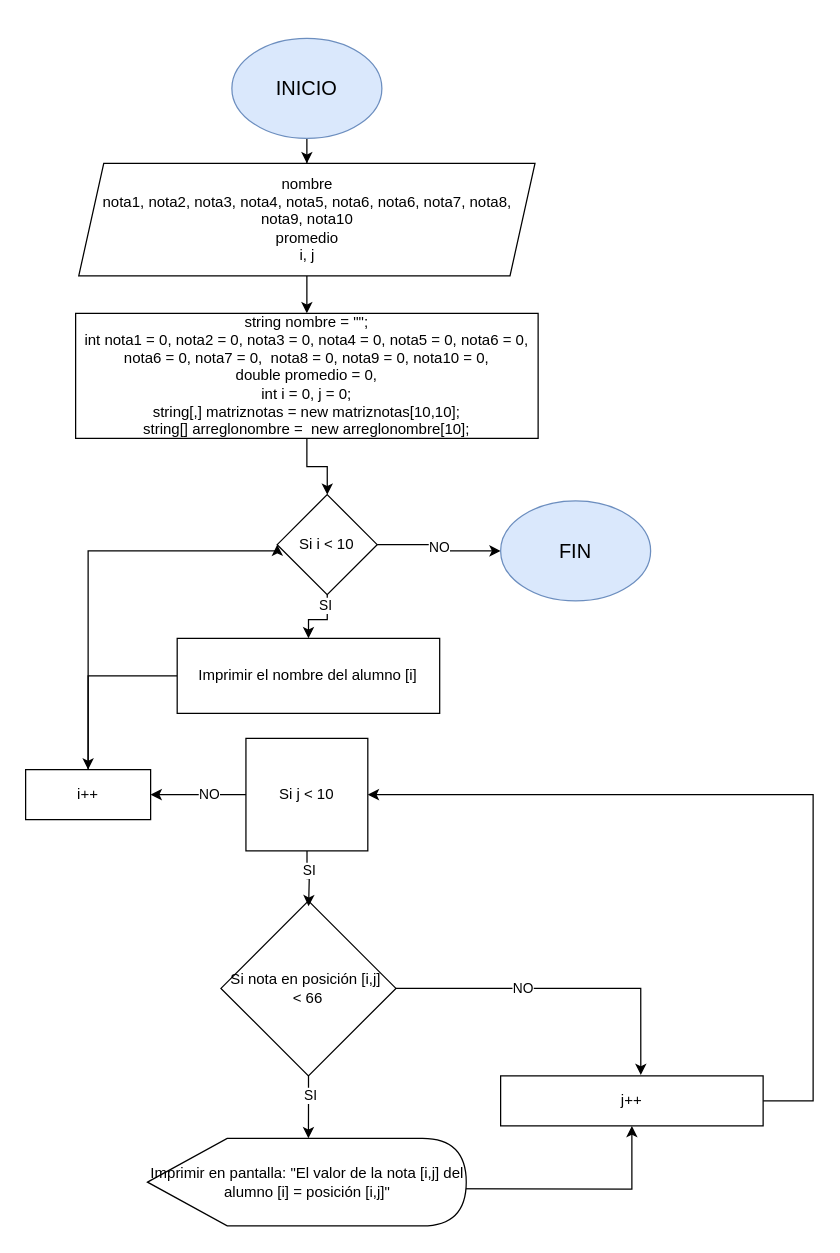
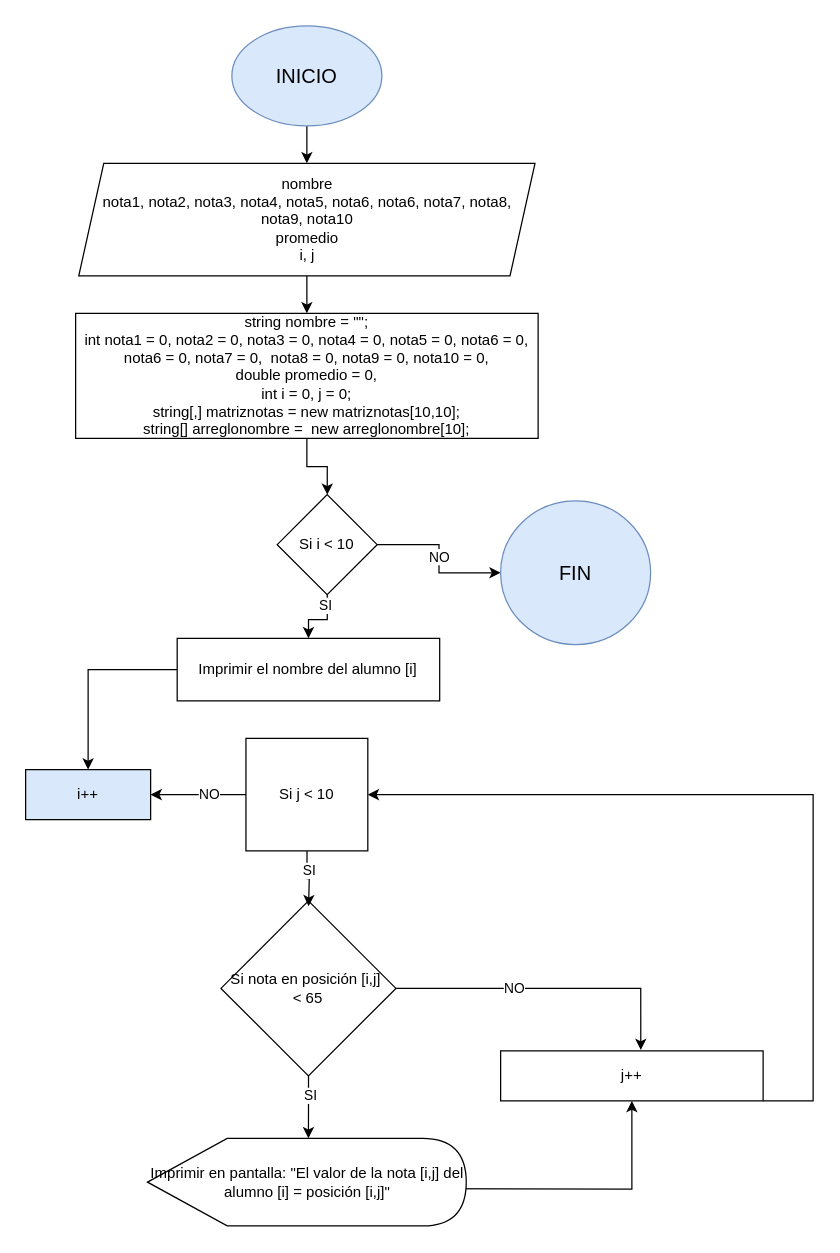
(307, 88) -> (307, 76)
(125, 551) -> none
(576, 551) -> (576, 573)
(308, 676) -> (308, 669)
(88, 794) -> (88, 794)
(308, 988) -> (308, 988)
(632, 1101) -> (632, 1076)
